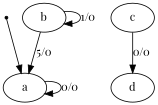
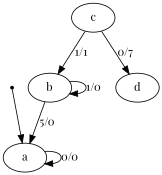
none -> (74, 49)
(142, 53) -> (125, 53)
